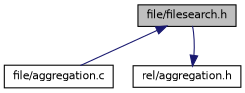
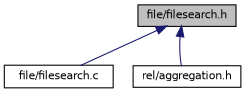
(194, 41) -> (180, 52)
(59, 77) -> (59, 77)
